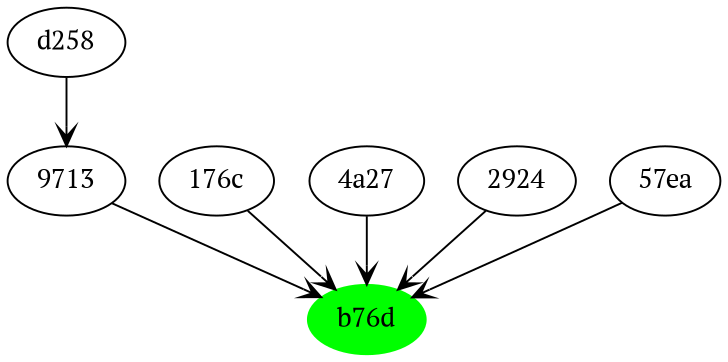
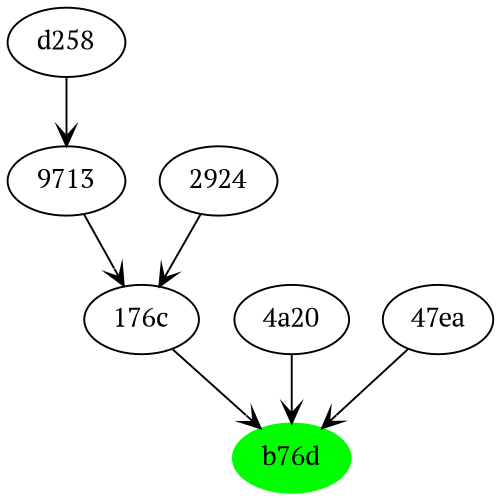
(367, 181) -> (292, 320)
(665, 181) -> (438, 320)
(449, 244) -> (185, 242)
(208, 246) -> (99, 241)
